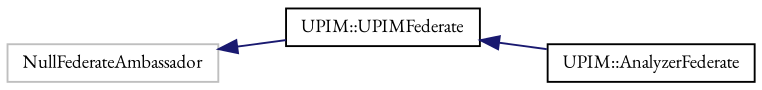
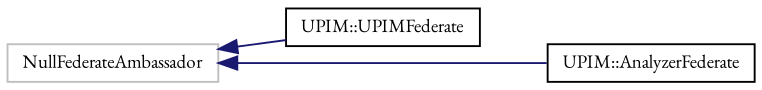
(523, 46) -> (392, 63)
